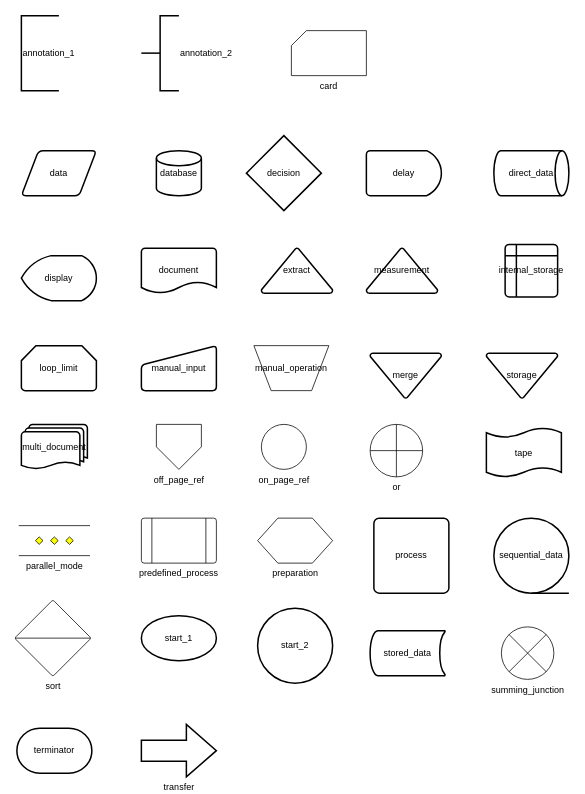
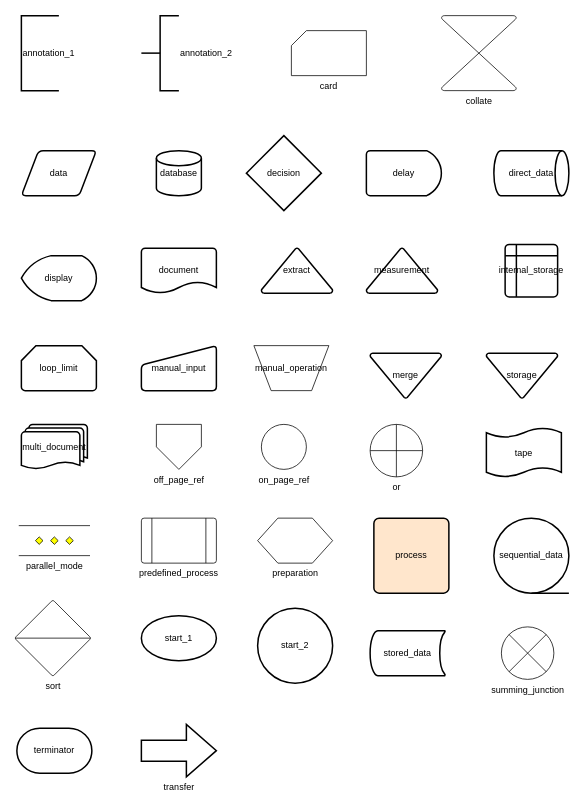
none -> (479, 53)
(411, 555) -> (411, 555)
